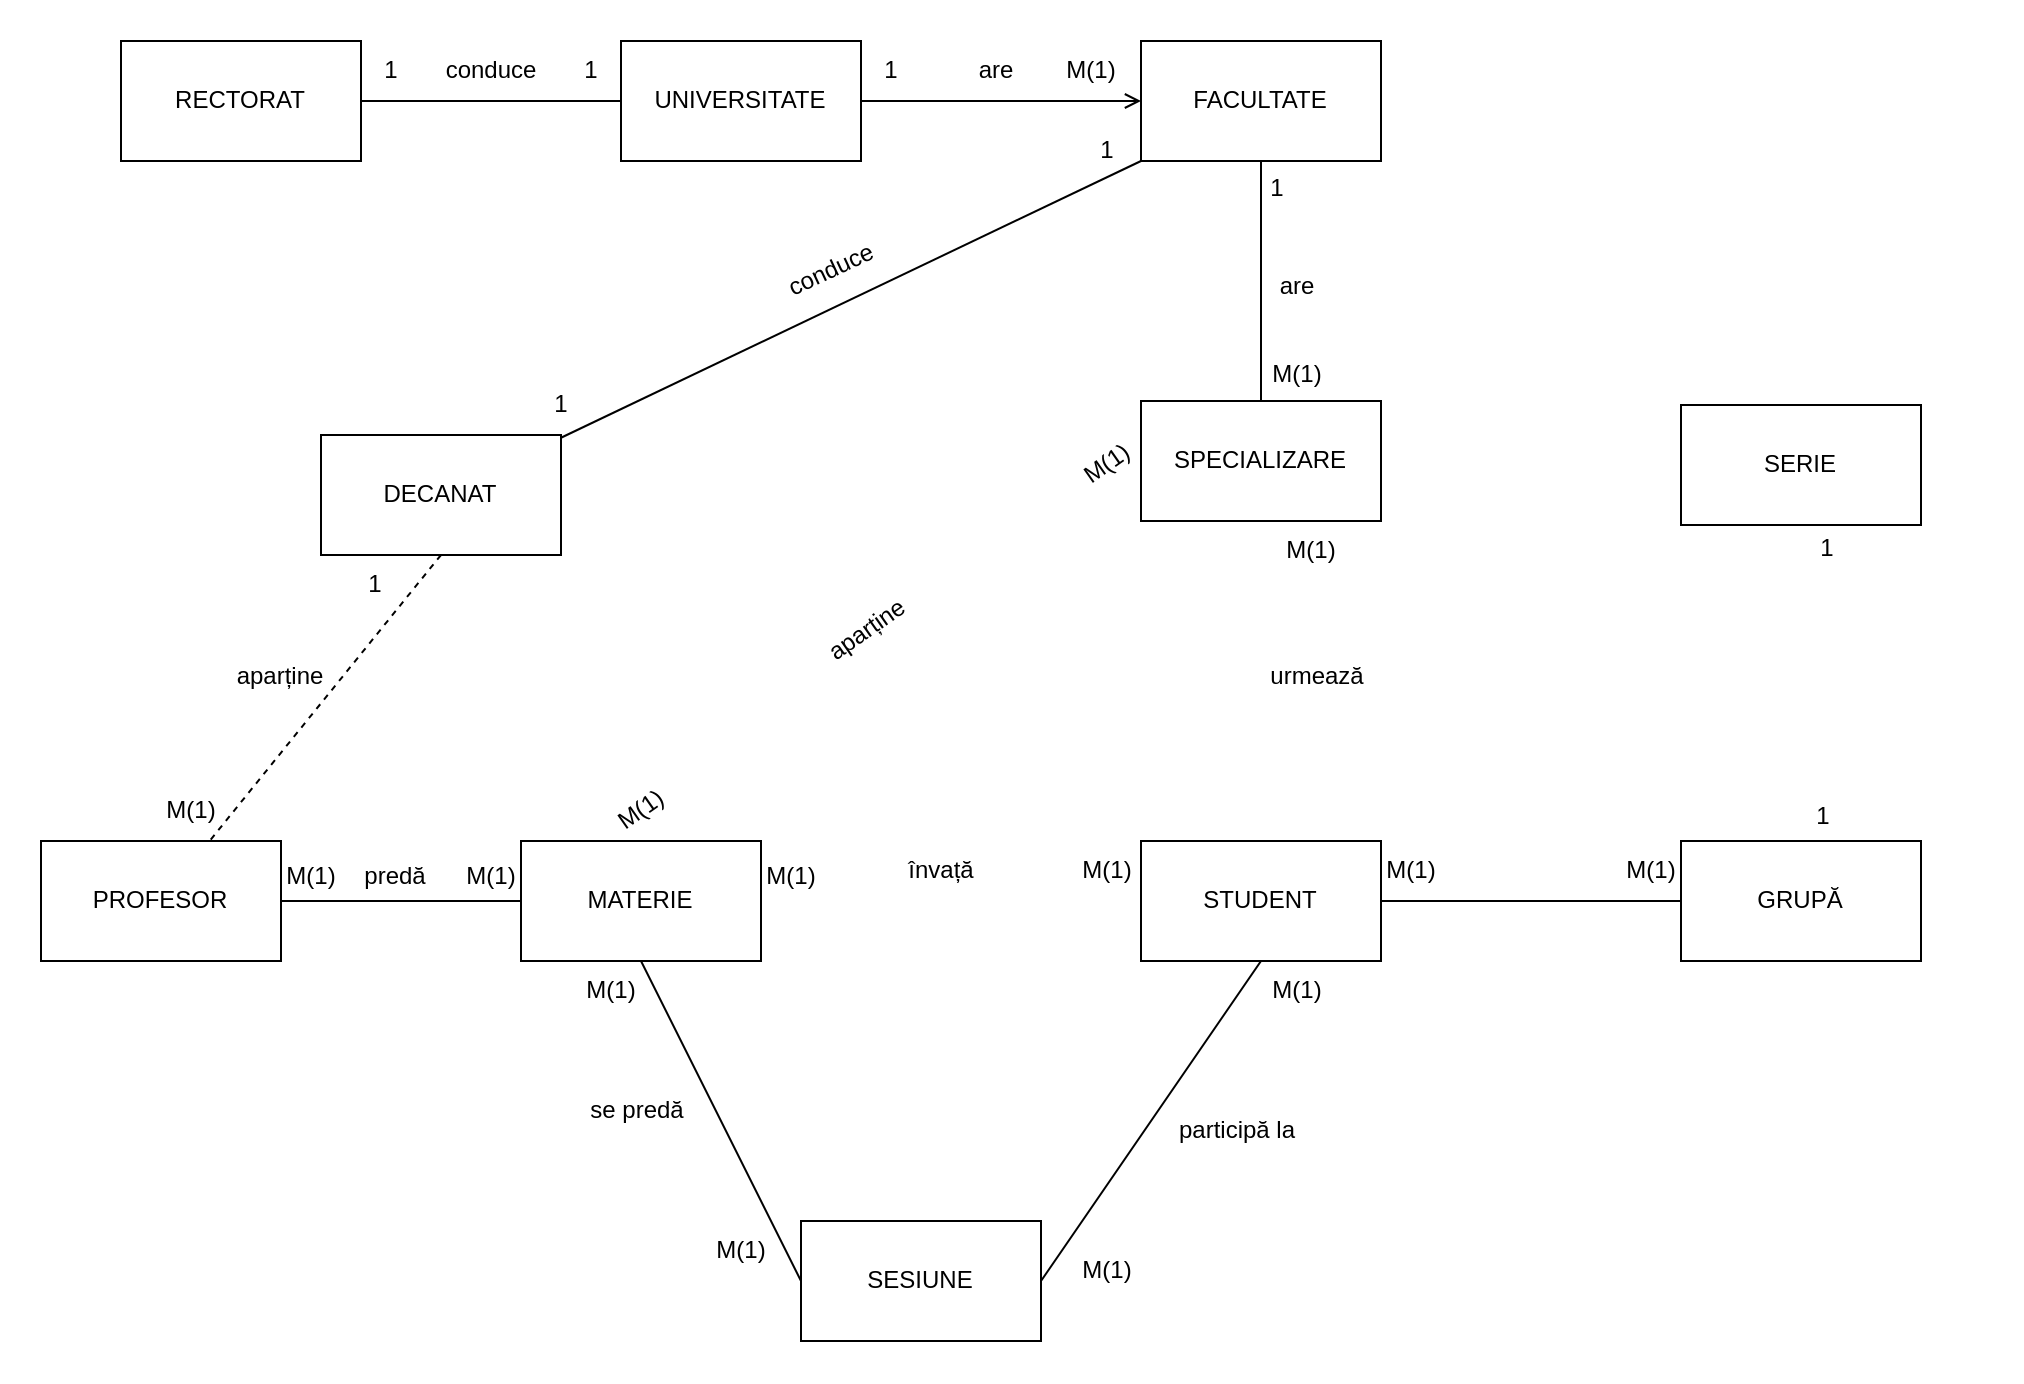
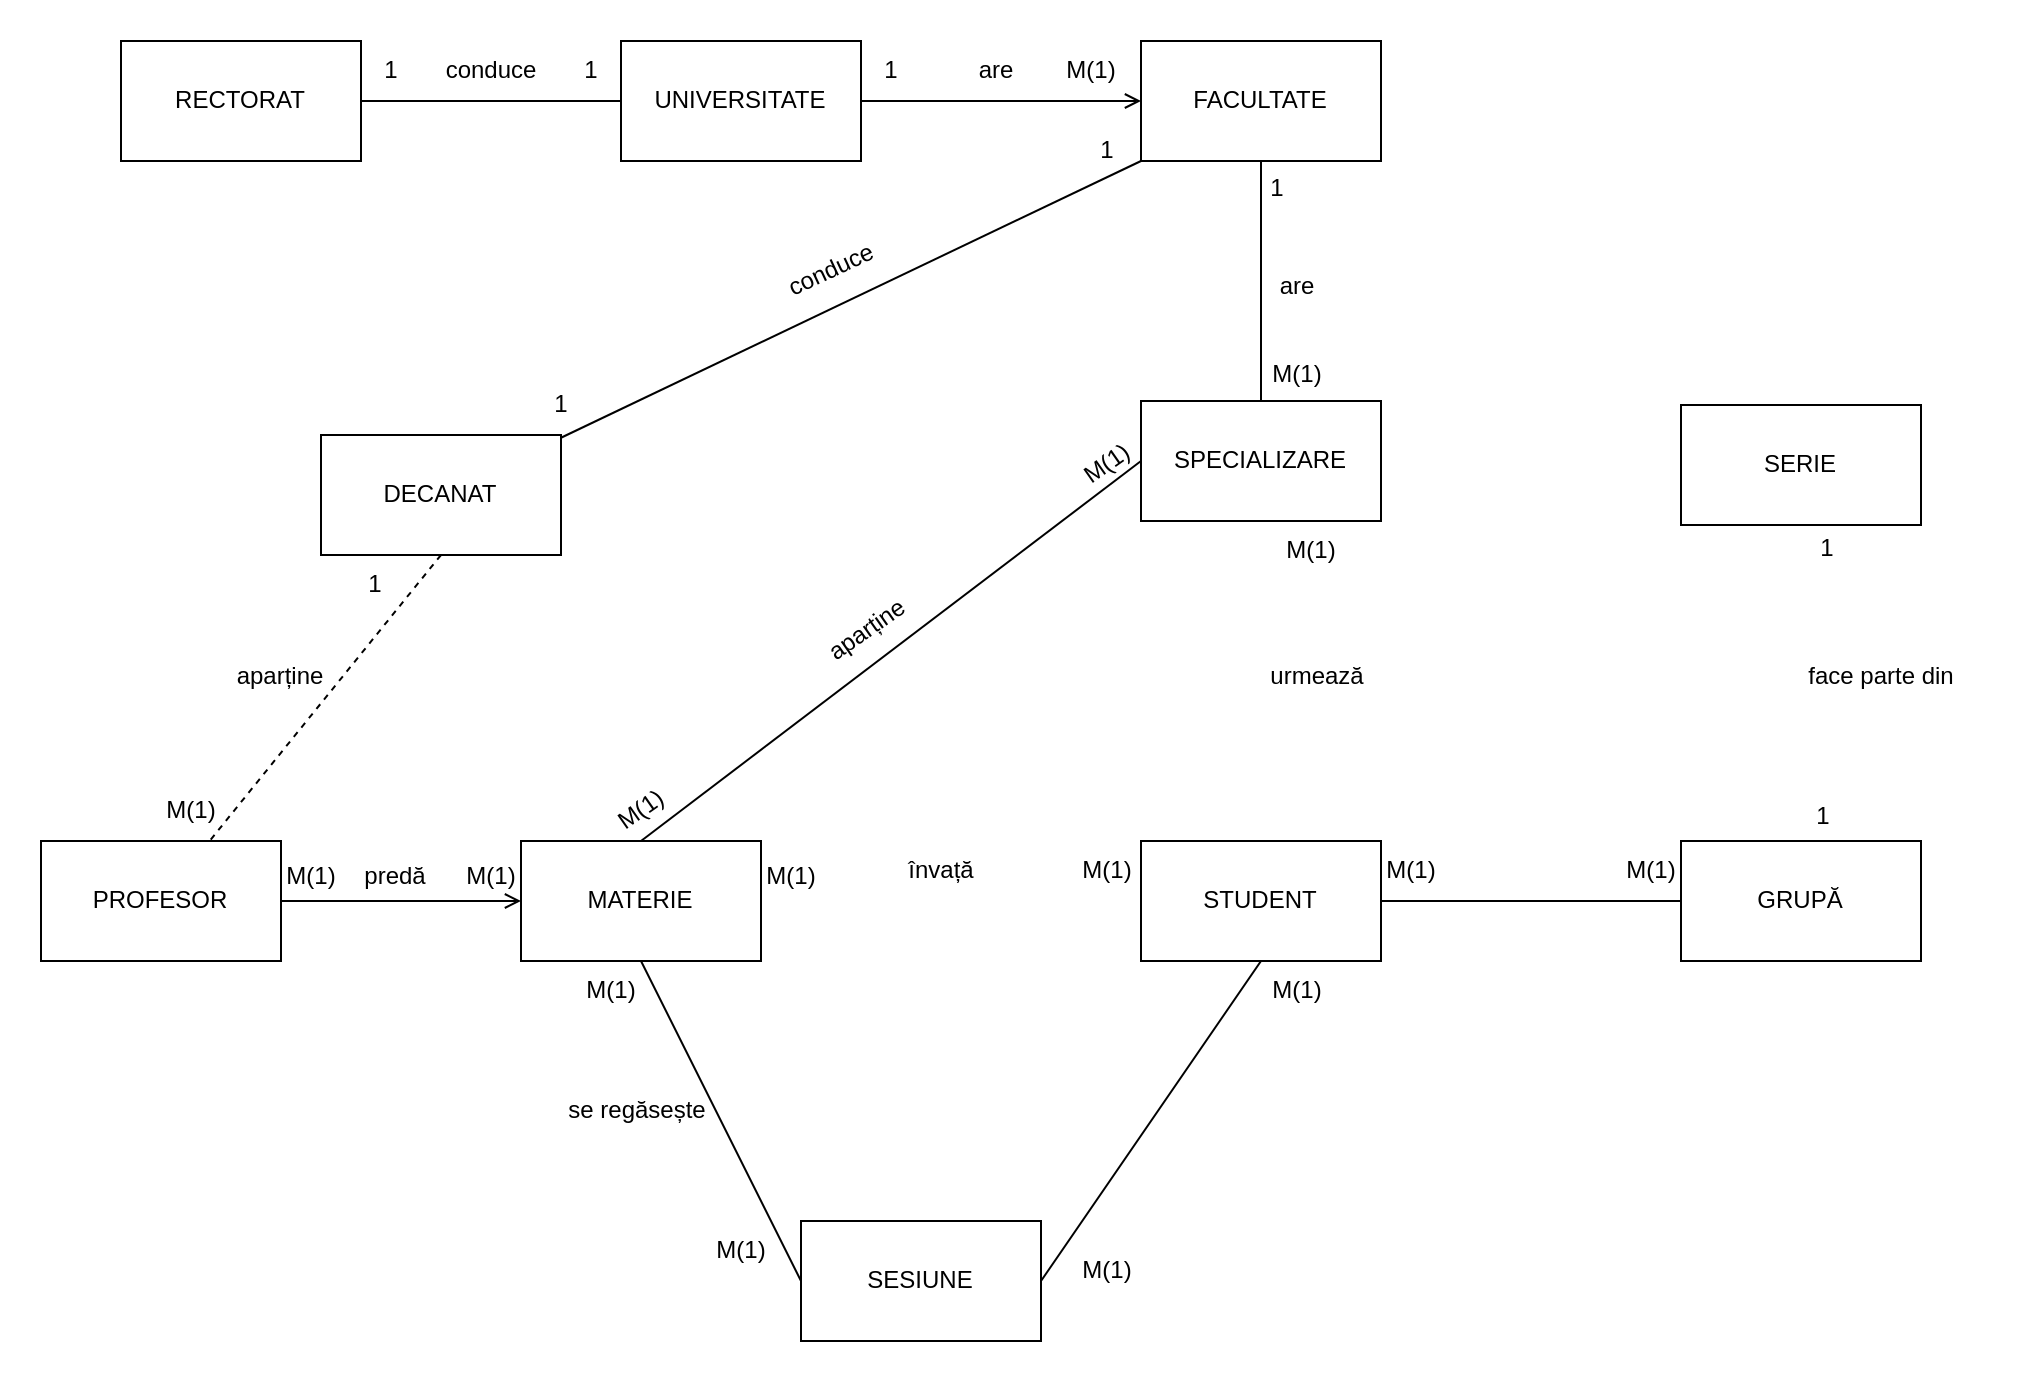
none -> (891, 651)
none -> (1881, 677)
(514, 901) -> (513, 901)
(638, 1111) -> (638, 1111)
(1237, 1131) -> none
